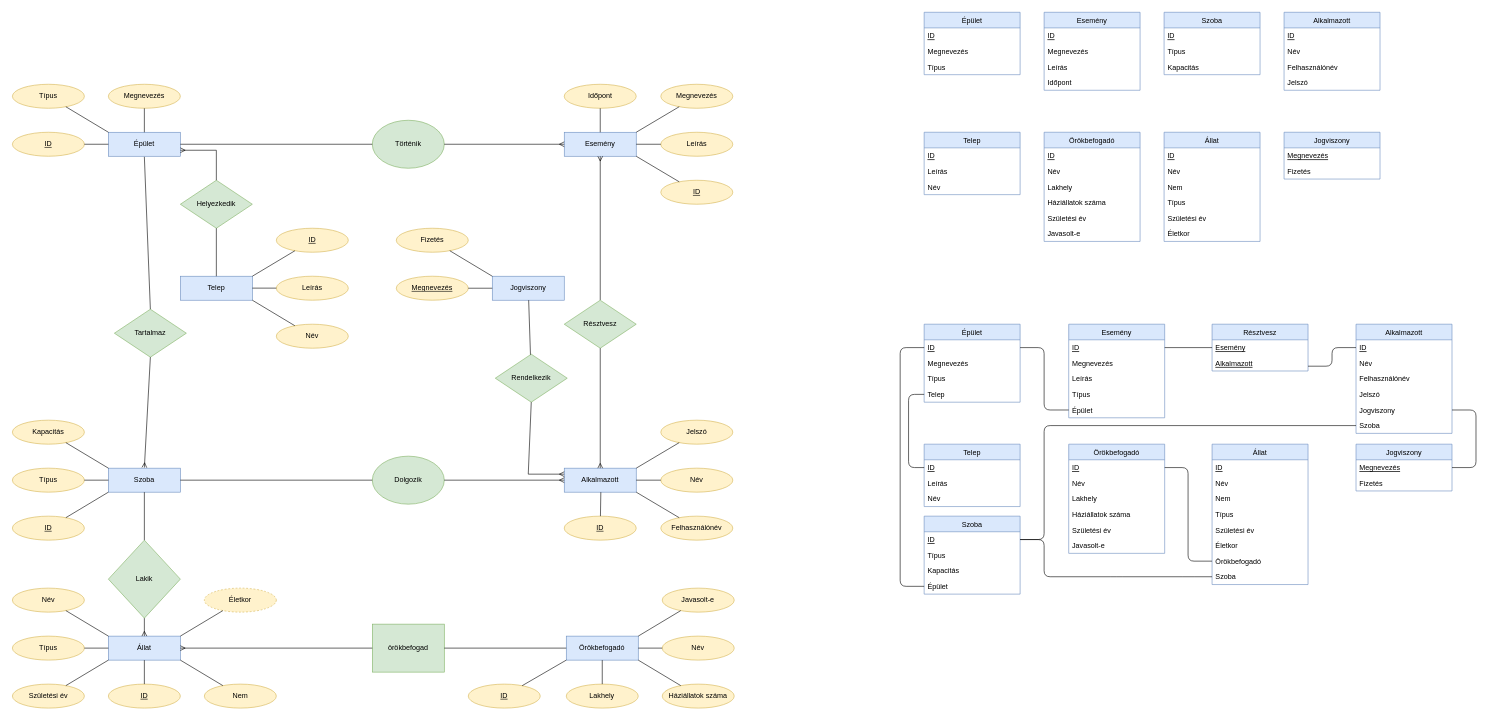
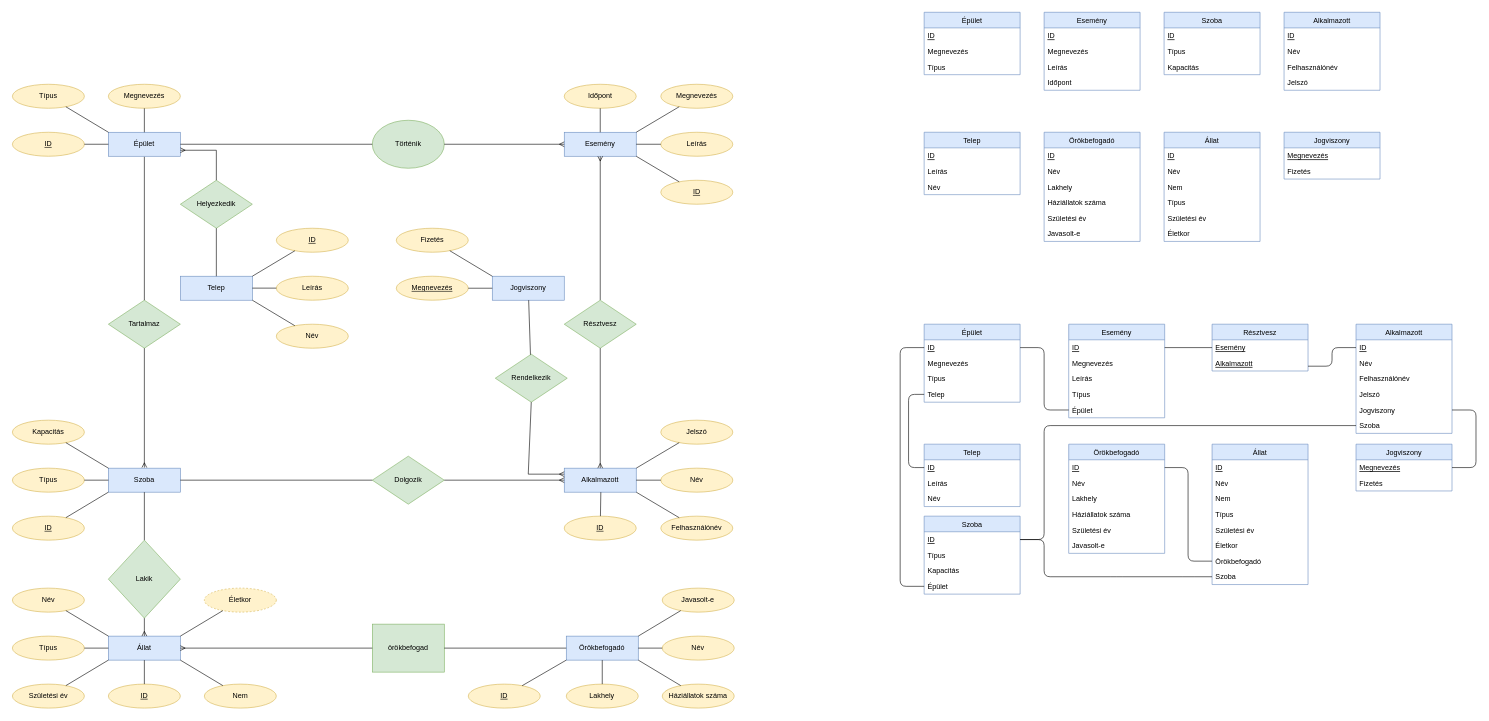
(150, 333) -> (144, 324)
(408, 480) -> (408, 480)
